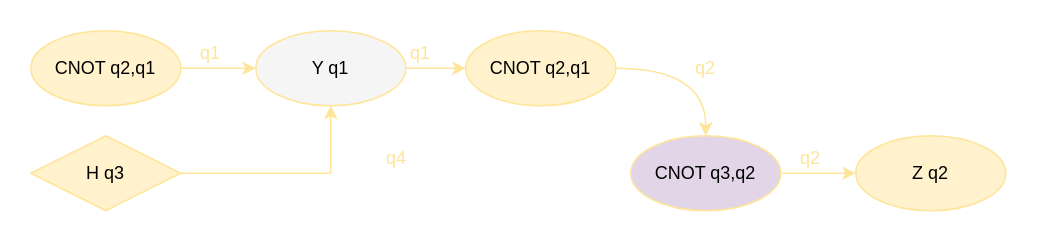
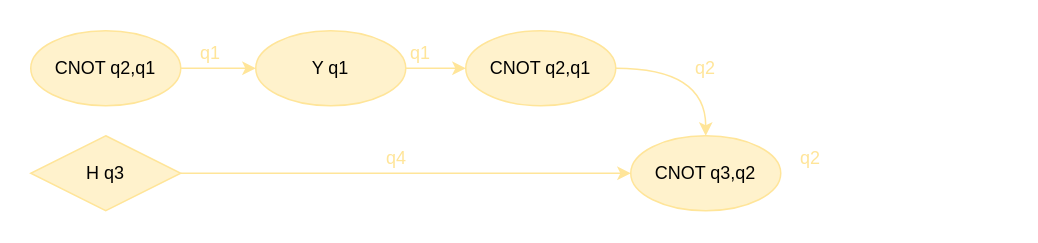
(331, 68) -> (331, 68)
(331, 146) -> (474, 173)
(706, 173) -> (706, 173)
(813, 173) -> none
(931, 173) -> none
